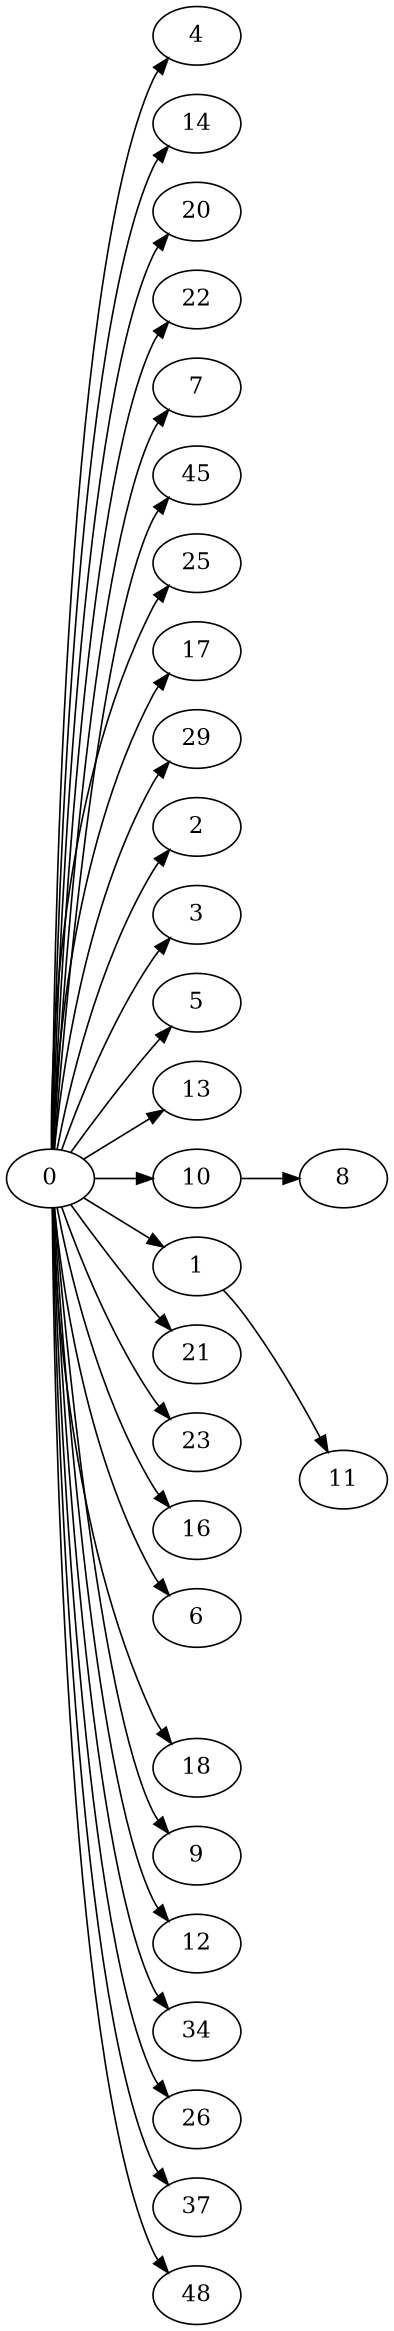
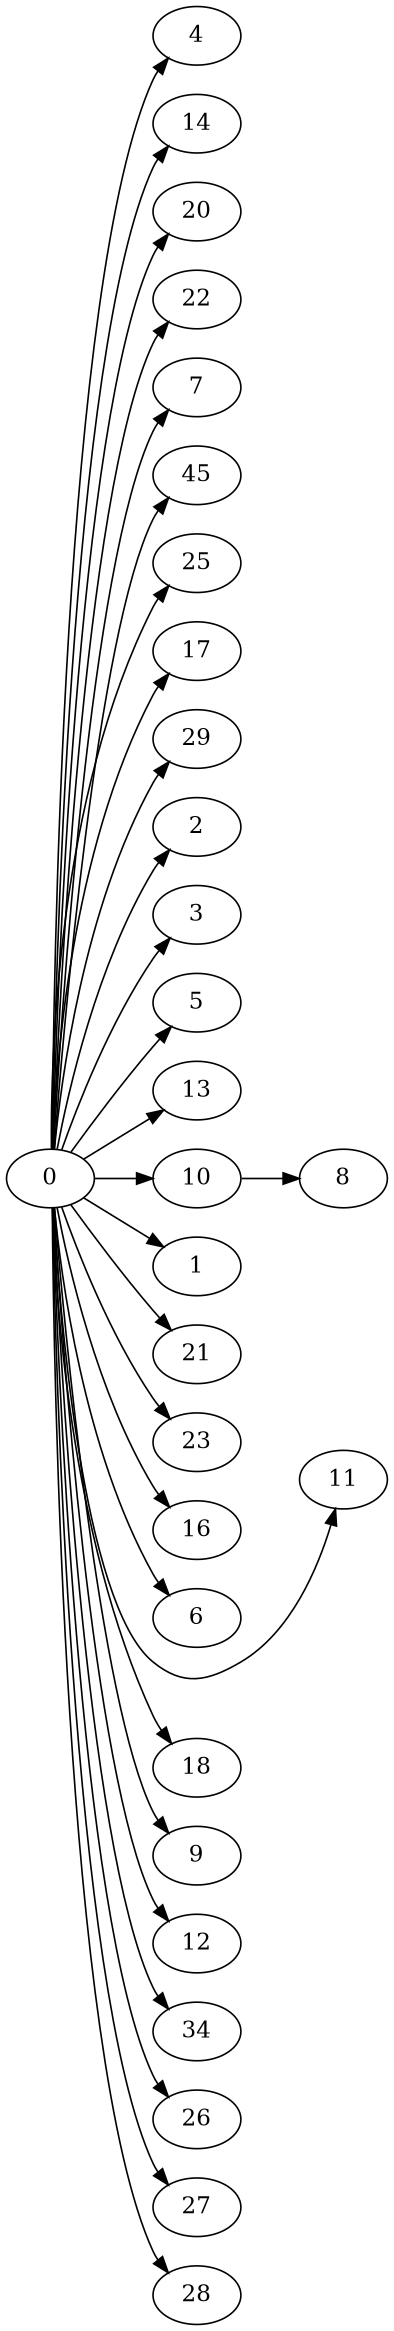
(276, 1361) -> (134, 1638)
(197, 2207) -> (197, 2207)
(197, 2295) -> (197, 2295)
